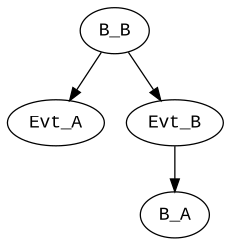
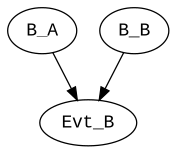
(56, 123) -> none
(175, 163) -> (62, 71)
